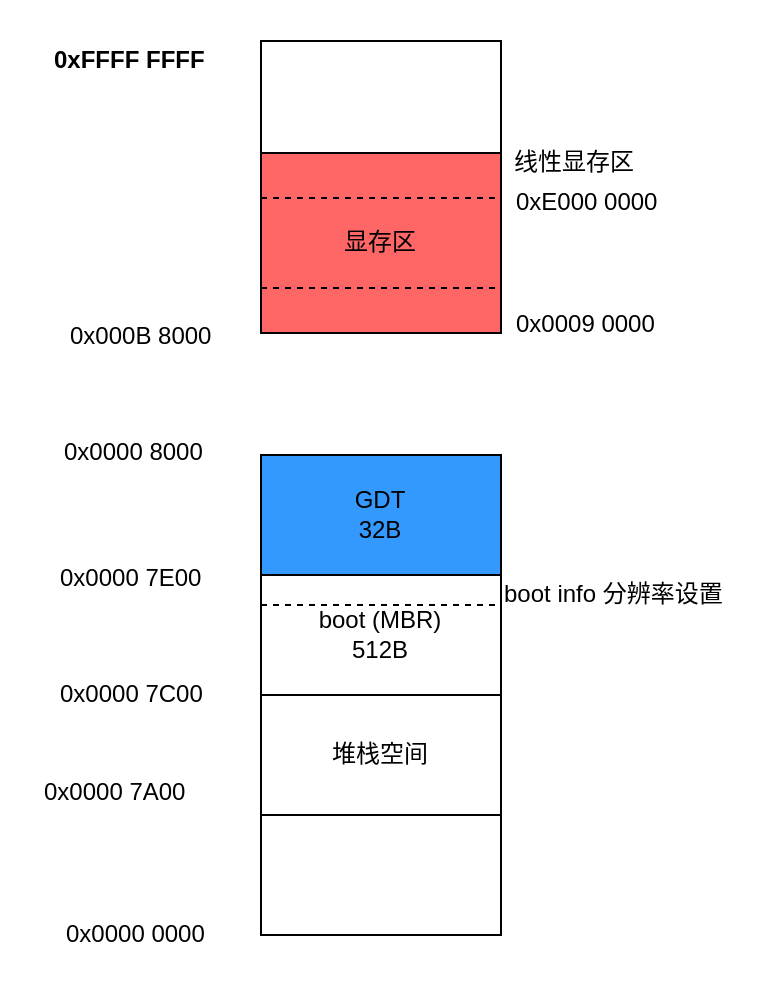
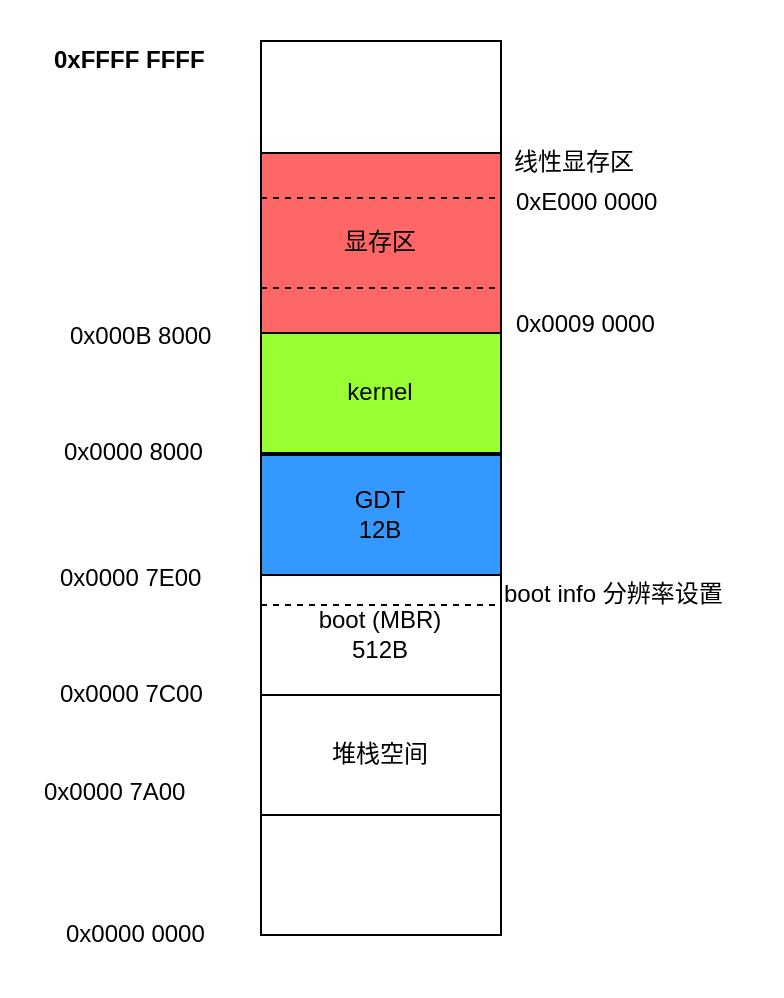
none -> (381, 393)
(381, 515) -> (381, 515)
